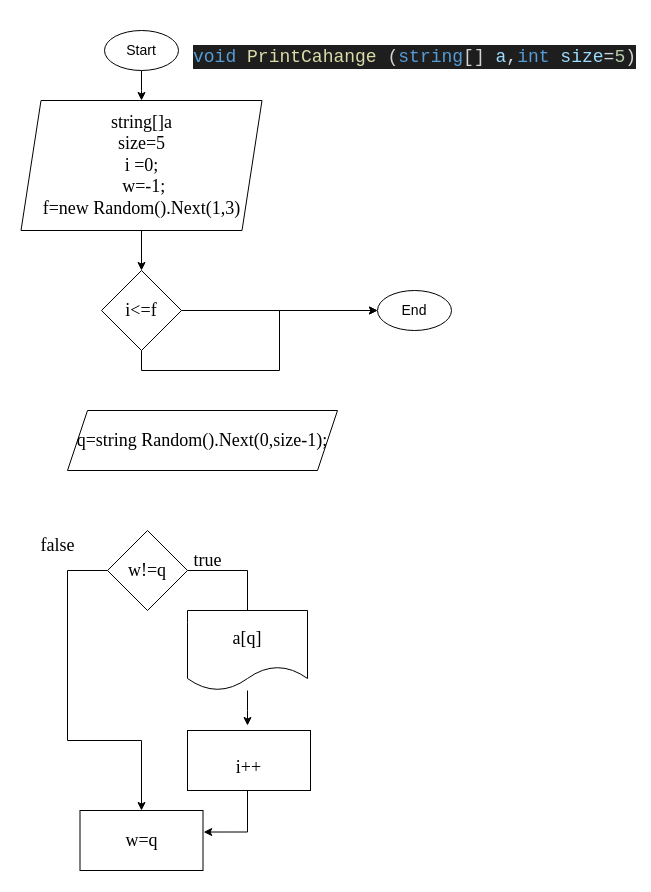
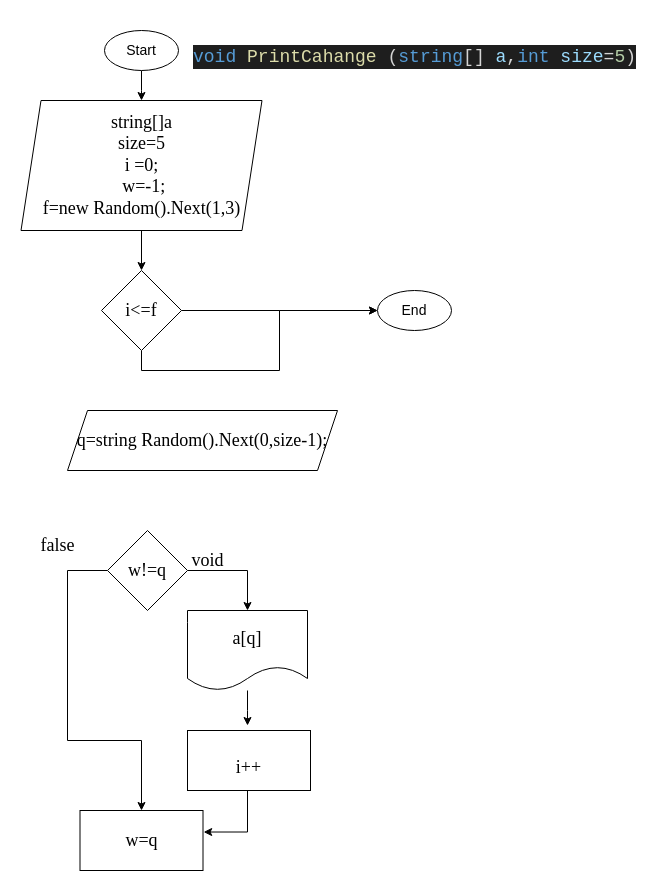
(208, 561) -> (208, 561)
(248, 604) -> (248, 602)
